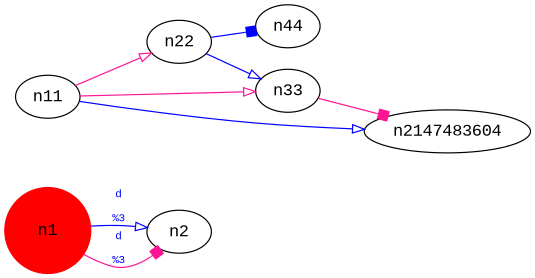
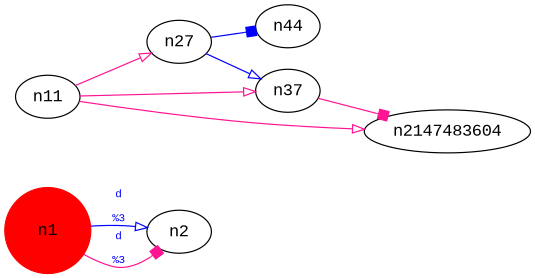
(179, 42) -> (179, 42)
(288, 91) -> (288, 91)
(215, 119) -> (215, 119)
